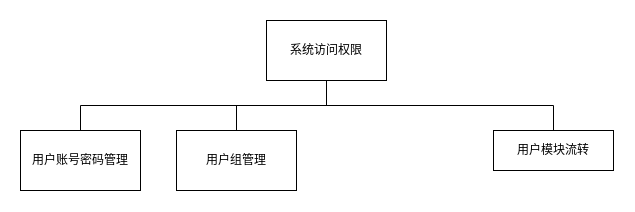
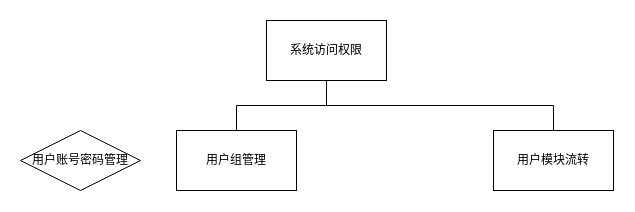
(146, 106) -> none
(554, 151) -> (554, 161)
(81, 161) -> (81, 161)
